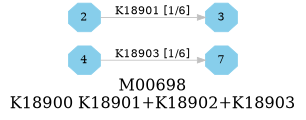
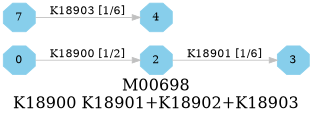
none -> (19, 60)
(149, 60) -> (84, 17)
